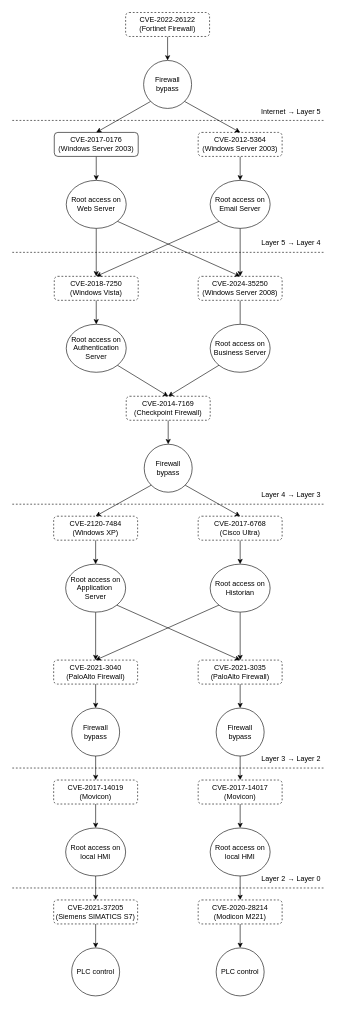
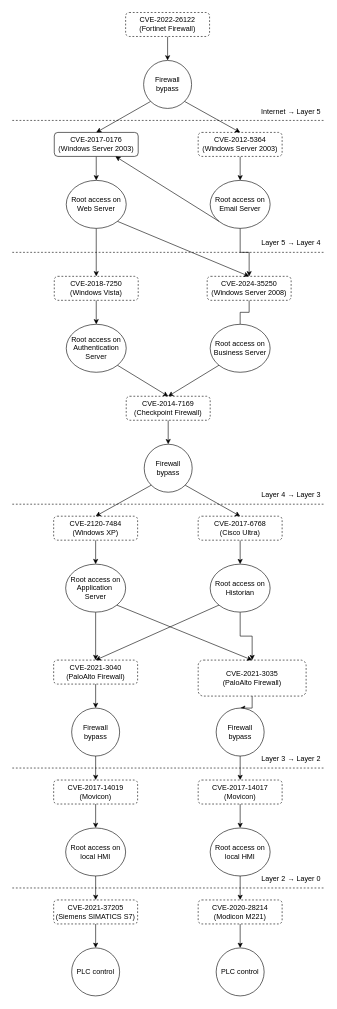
(186, 236) -> (169, 190)
(240, 288) -> (249, 288)
(240, 672) -> (252, 678)
